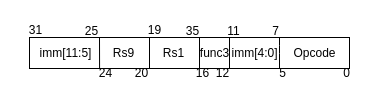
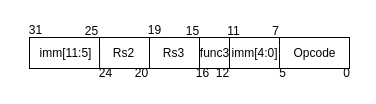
(193, 32) -> (193, 32)
(124, 54) -> (124, 54)
(174, 54) -> (174, 54)
